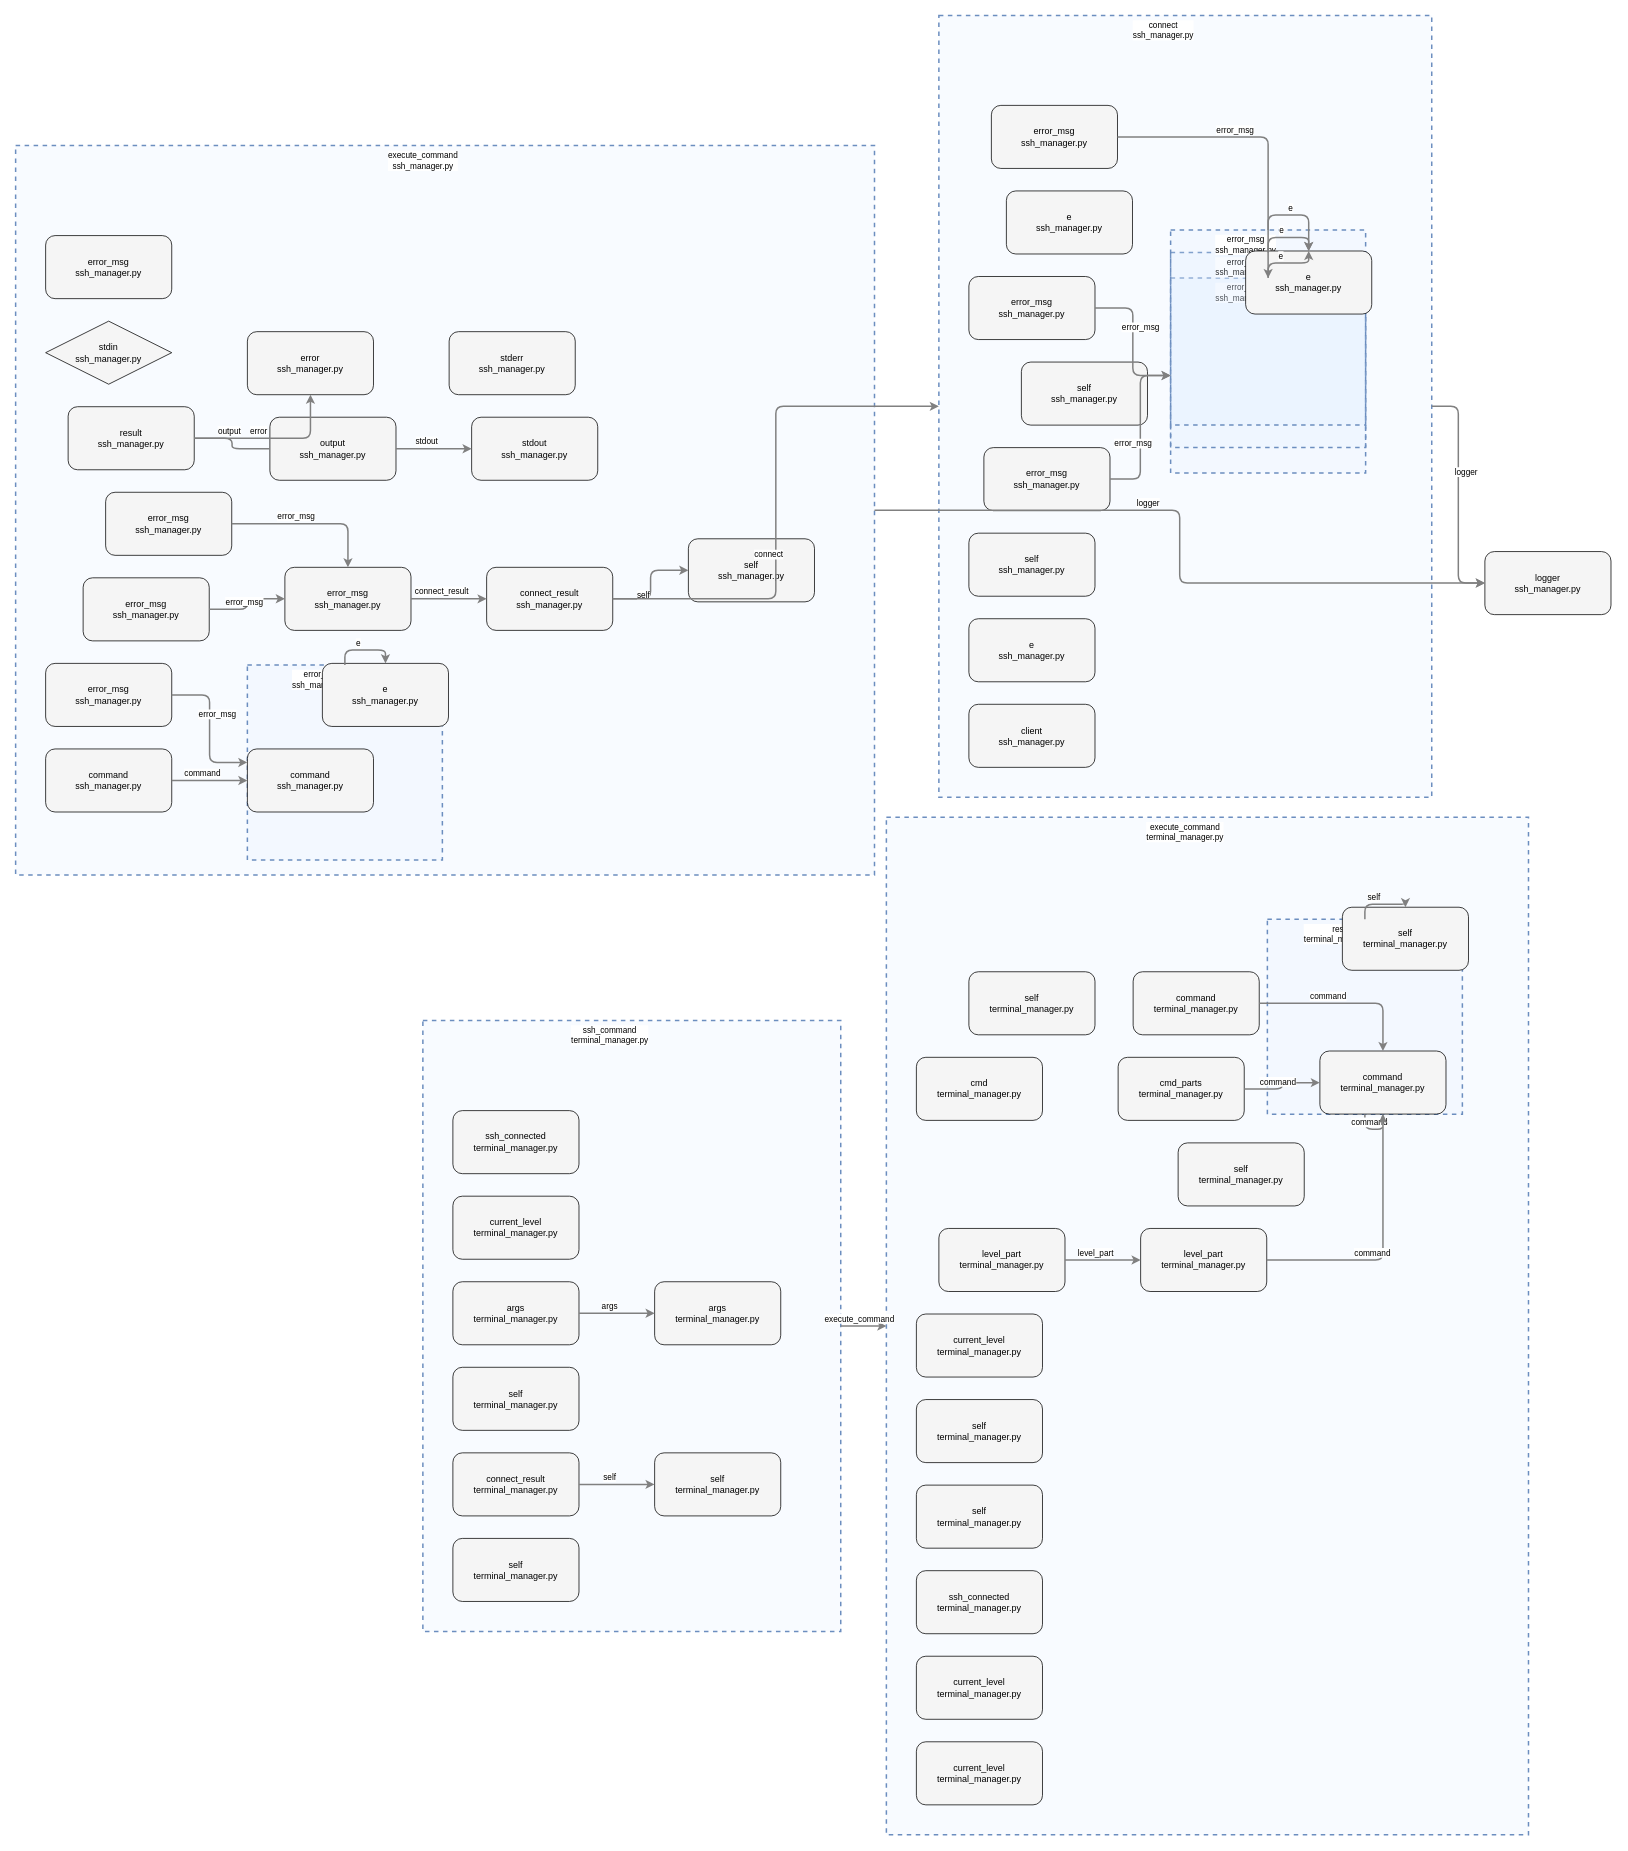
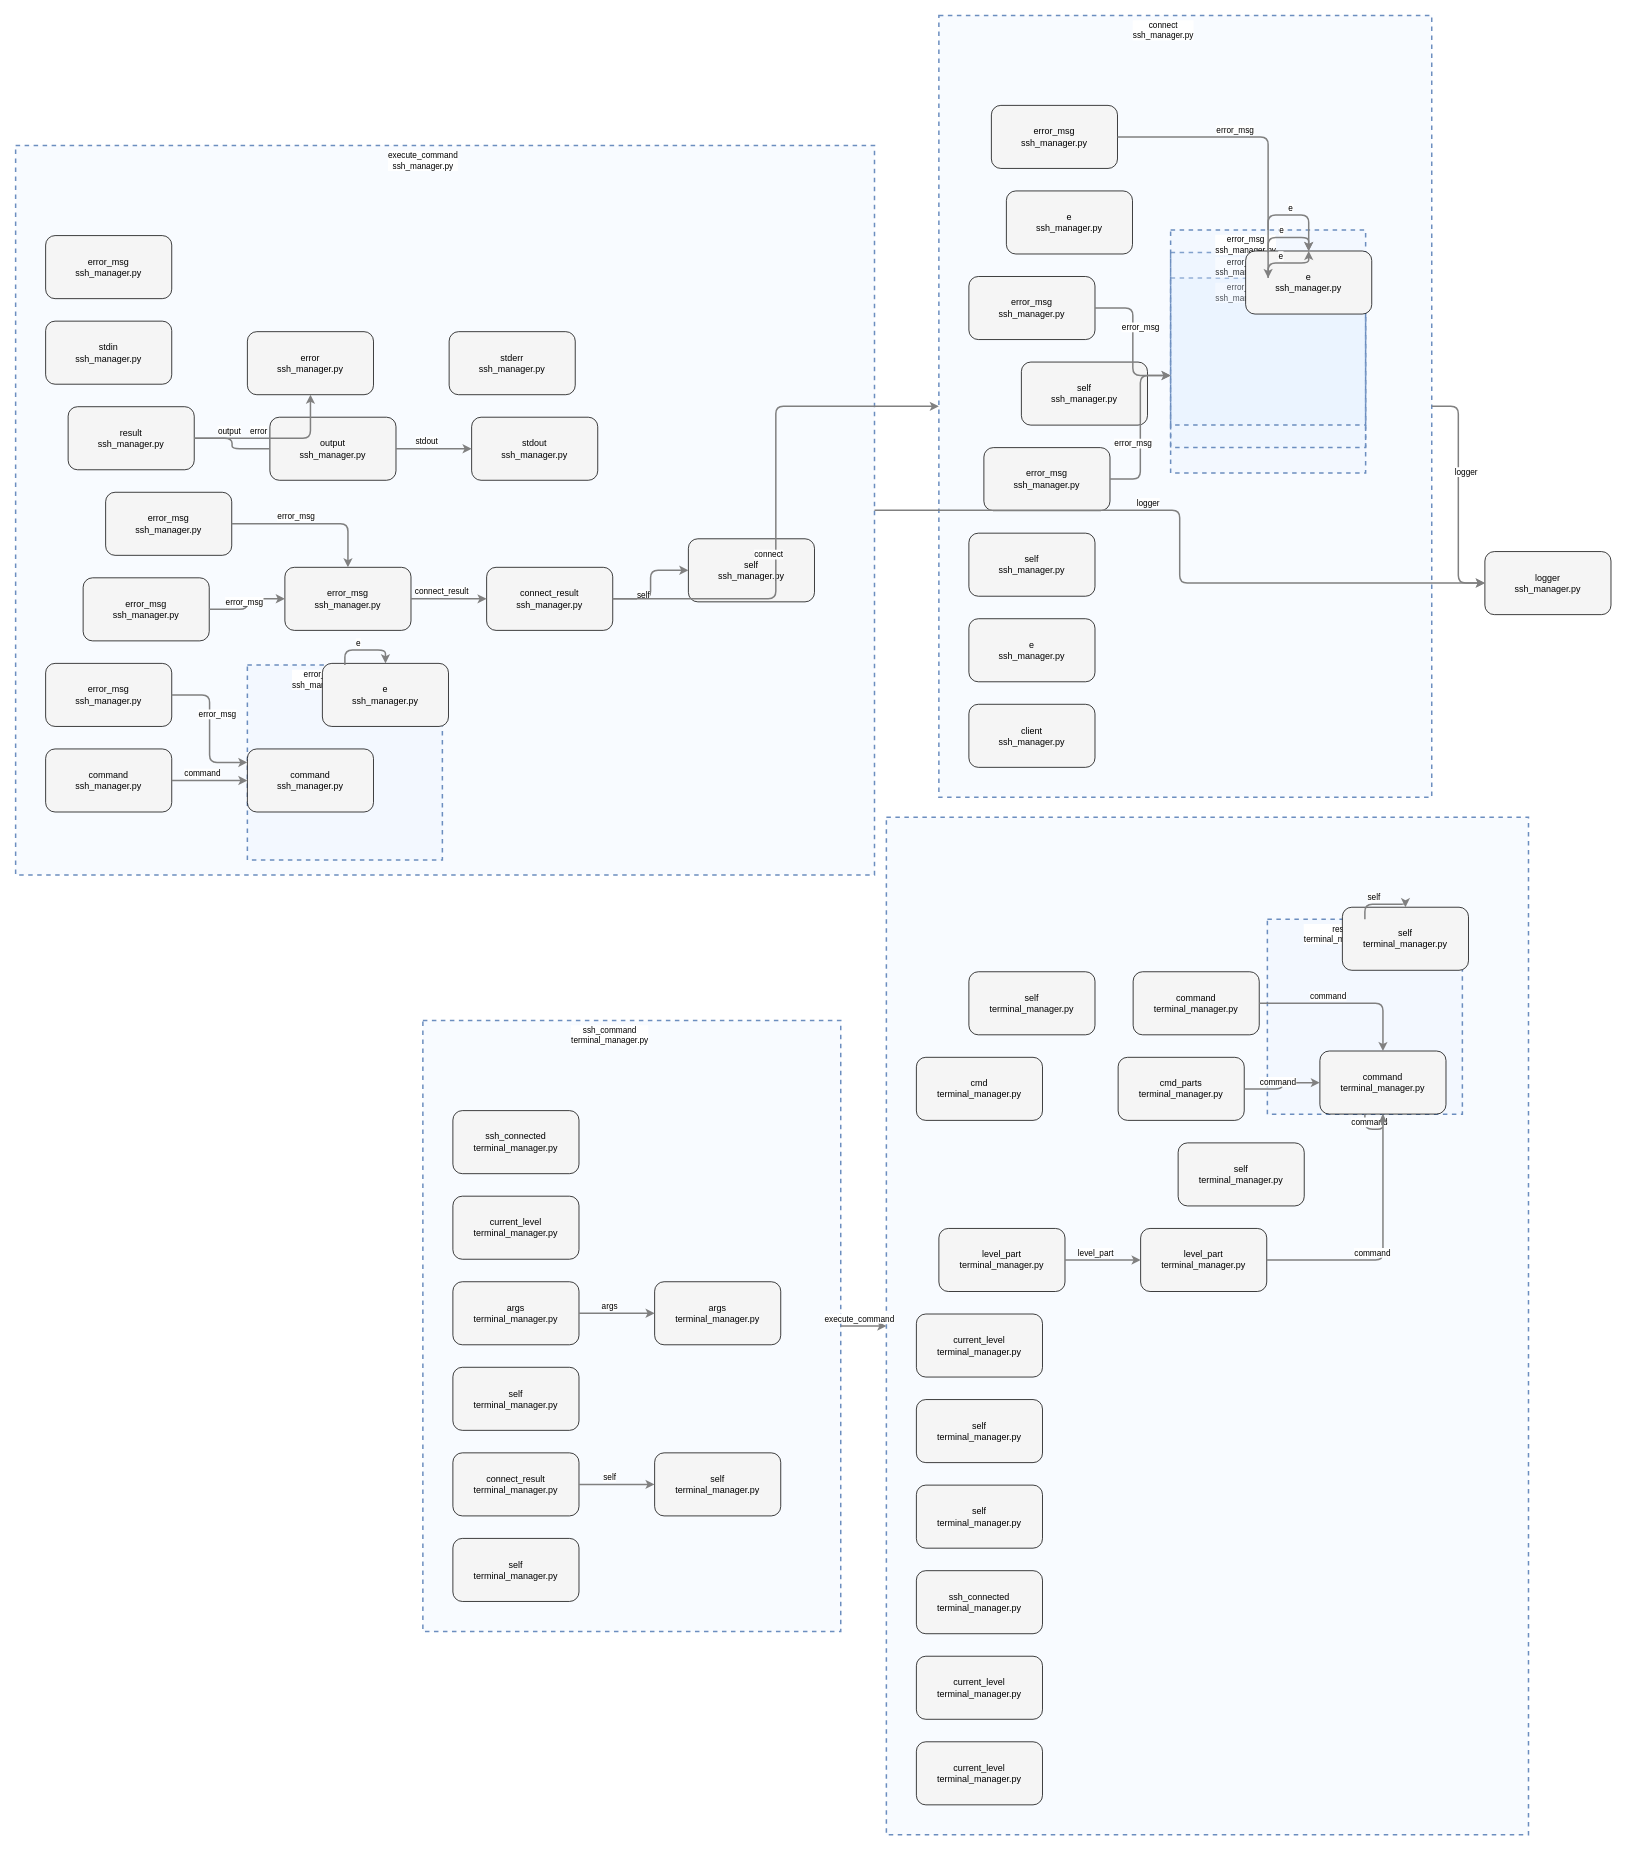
(108, 353) -> (108, 353)
(1185, 832) -> none
